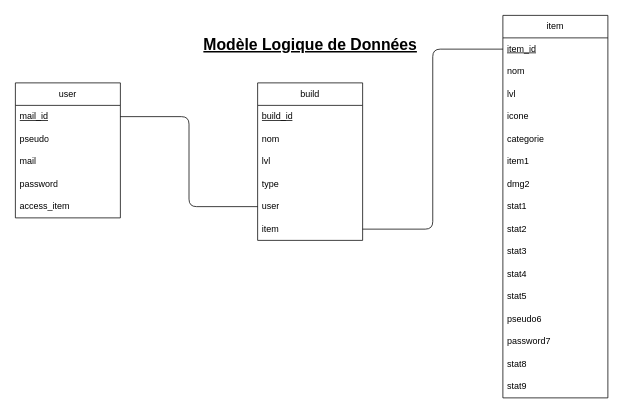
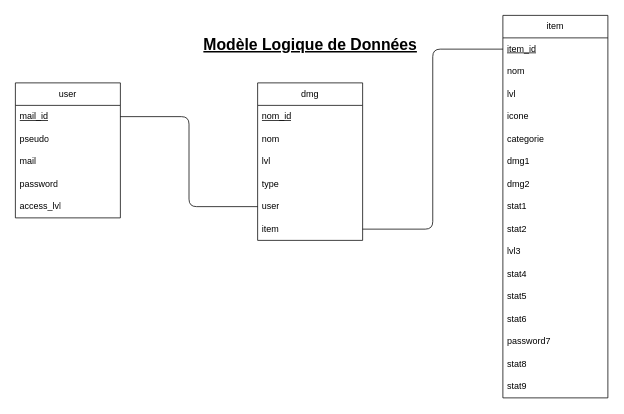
(310, 94) -> (310, 94)
(279, 117) -> (276, 117)
(519, 162) -> (517, 162)
(46, 207) -> (43, 207)
(520, 252) -> (515, 252)
(525, 319) -> (520, 319)
